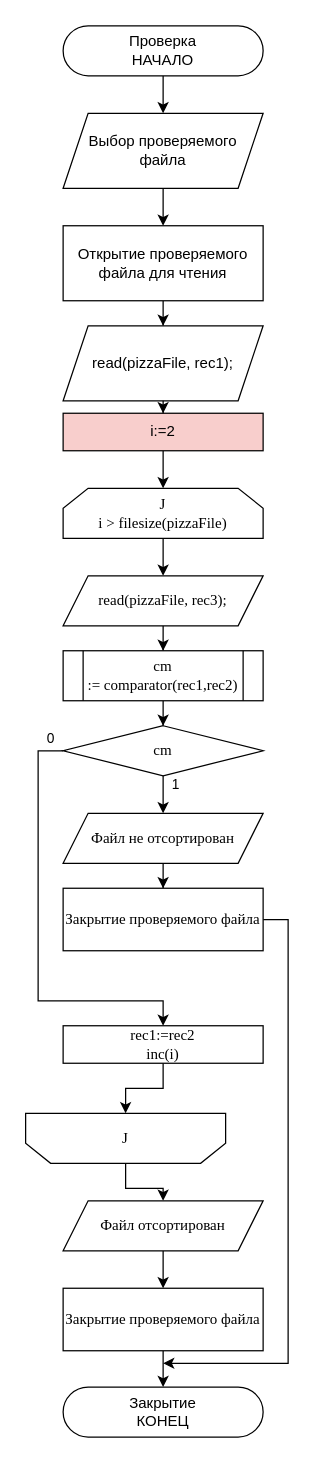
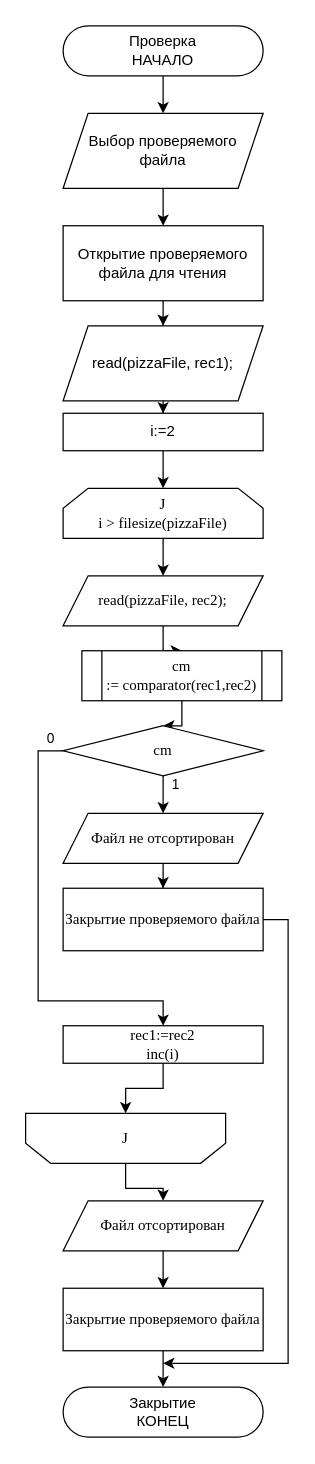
(163, 432) -> (163, 432)
(163, 601) -> (163, 601)
(163, 676) -> (182, 676)
